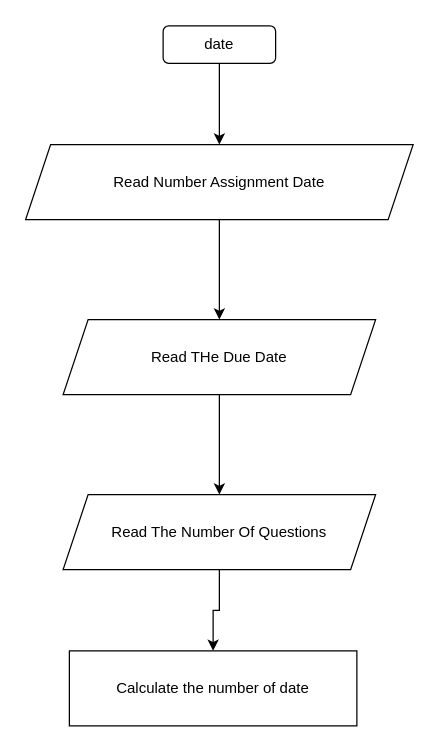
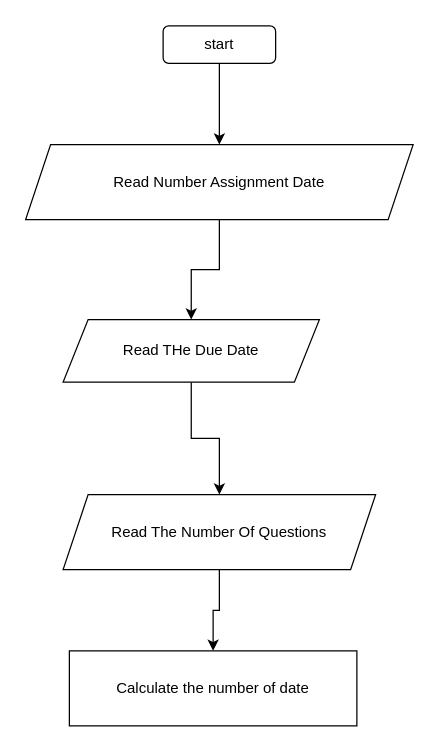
(219, 44) -> (219, 44)
(219, 357) -> (191, 351)
